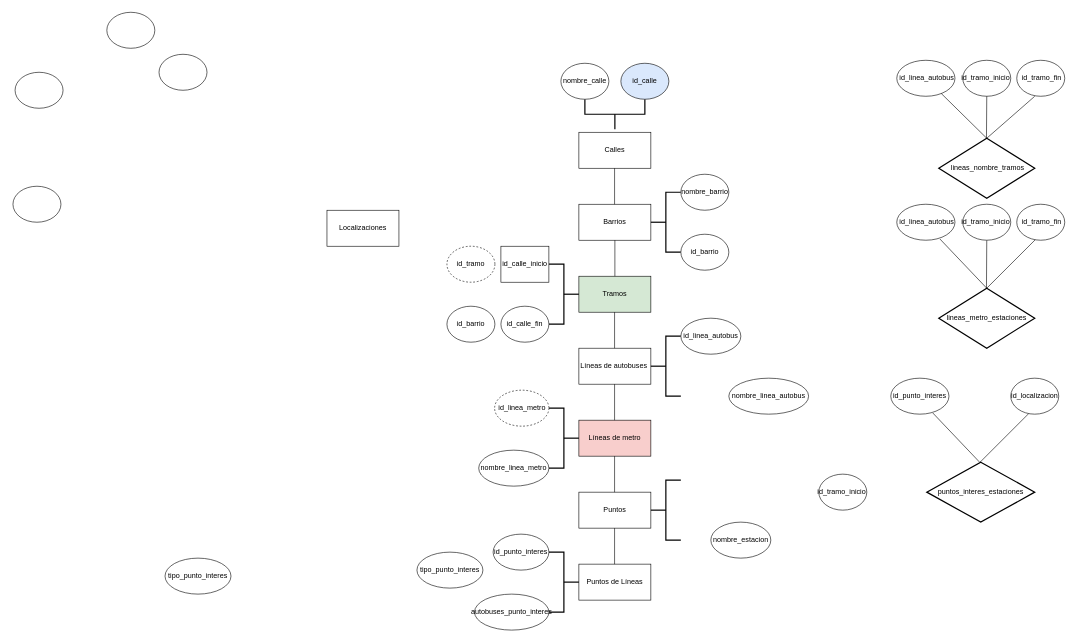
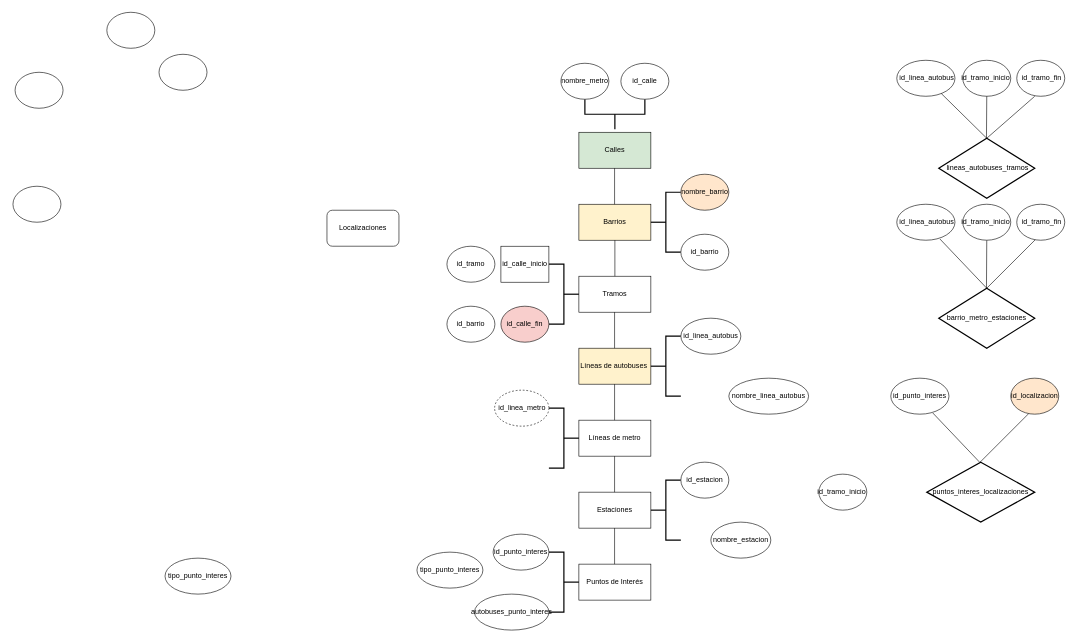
(585, 81) -> (585, 81)
(645, 81) -> (645, 81)
(615, 150) -> (615, 150)
(987, 168) -> (987, 168)
(705, 192) -> (705, 192)
(615, 222) -> (615, 222)
(363, 228) -> (363, 228)
(471, 264) -> (471, 264)
(615, 294) -> (615, 294)
(987, 318) -> (987, 318)
(525, 324) -> (525, 324)
(615, 366) -> (615, 366)
(1035, 396) -> (1035, 396)
(615, 438) -> (615, 438)
(514, 468) -> none
none -> (705, 480)
(981, 492) -> (981, 492)
(615, 510) -> (615, 510)
(615, 582) -> (615, 582)
